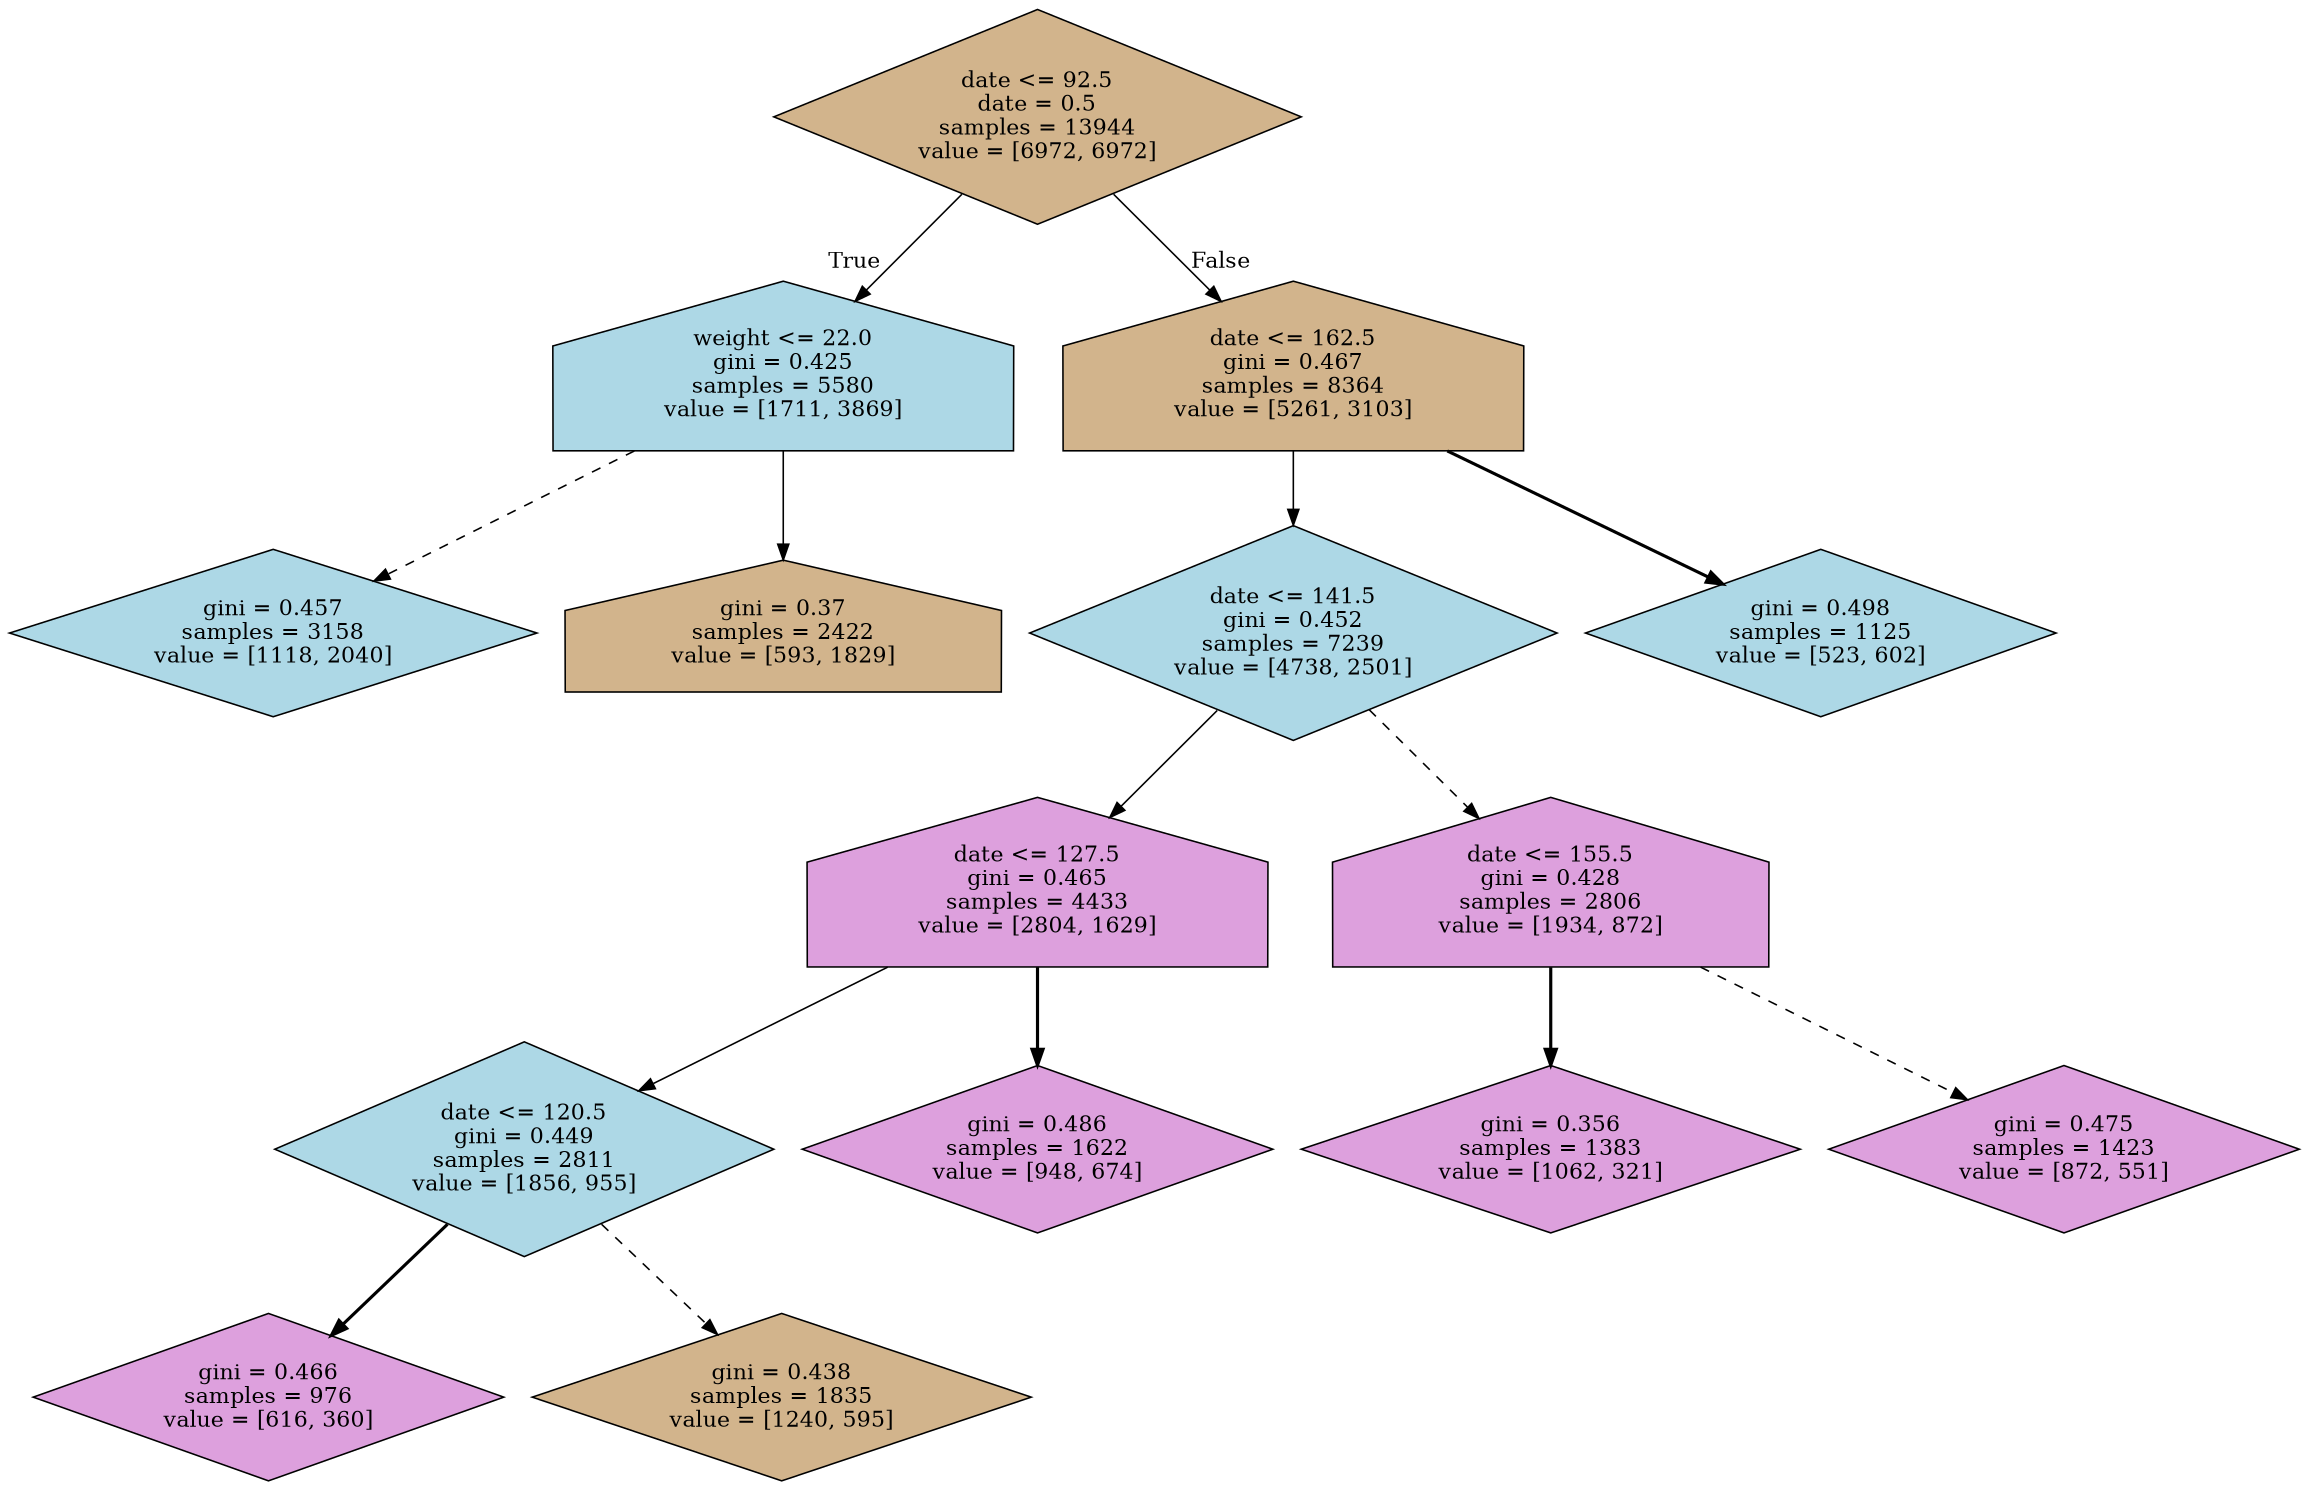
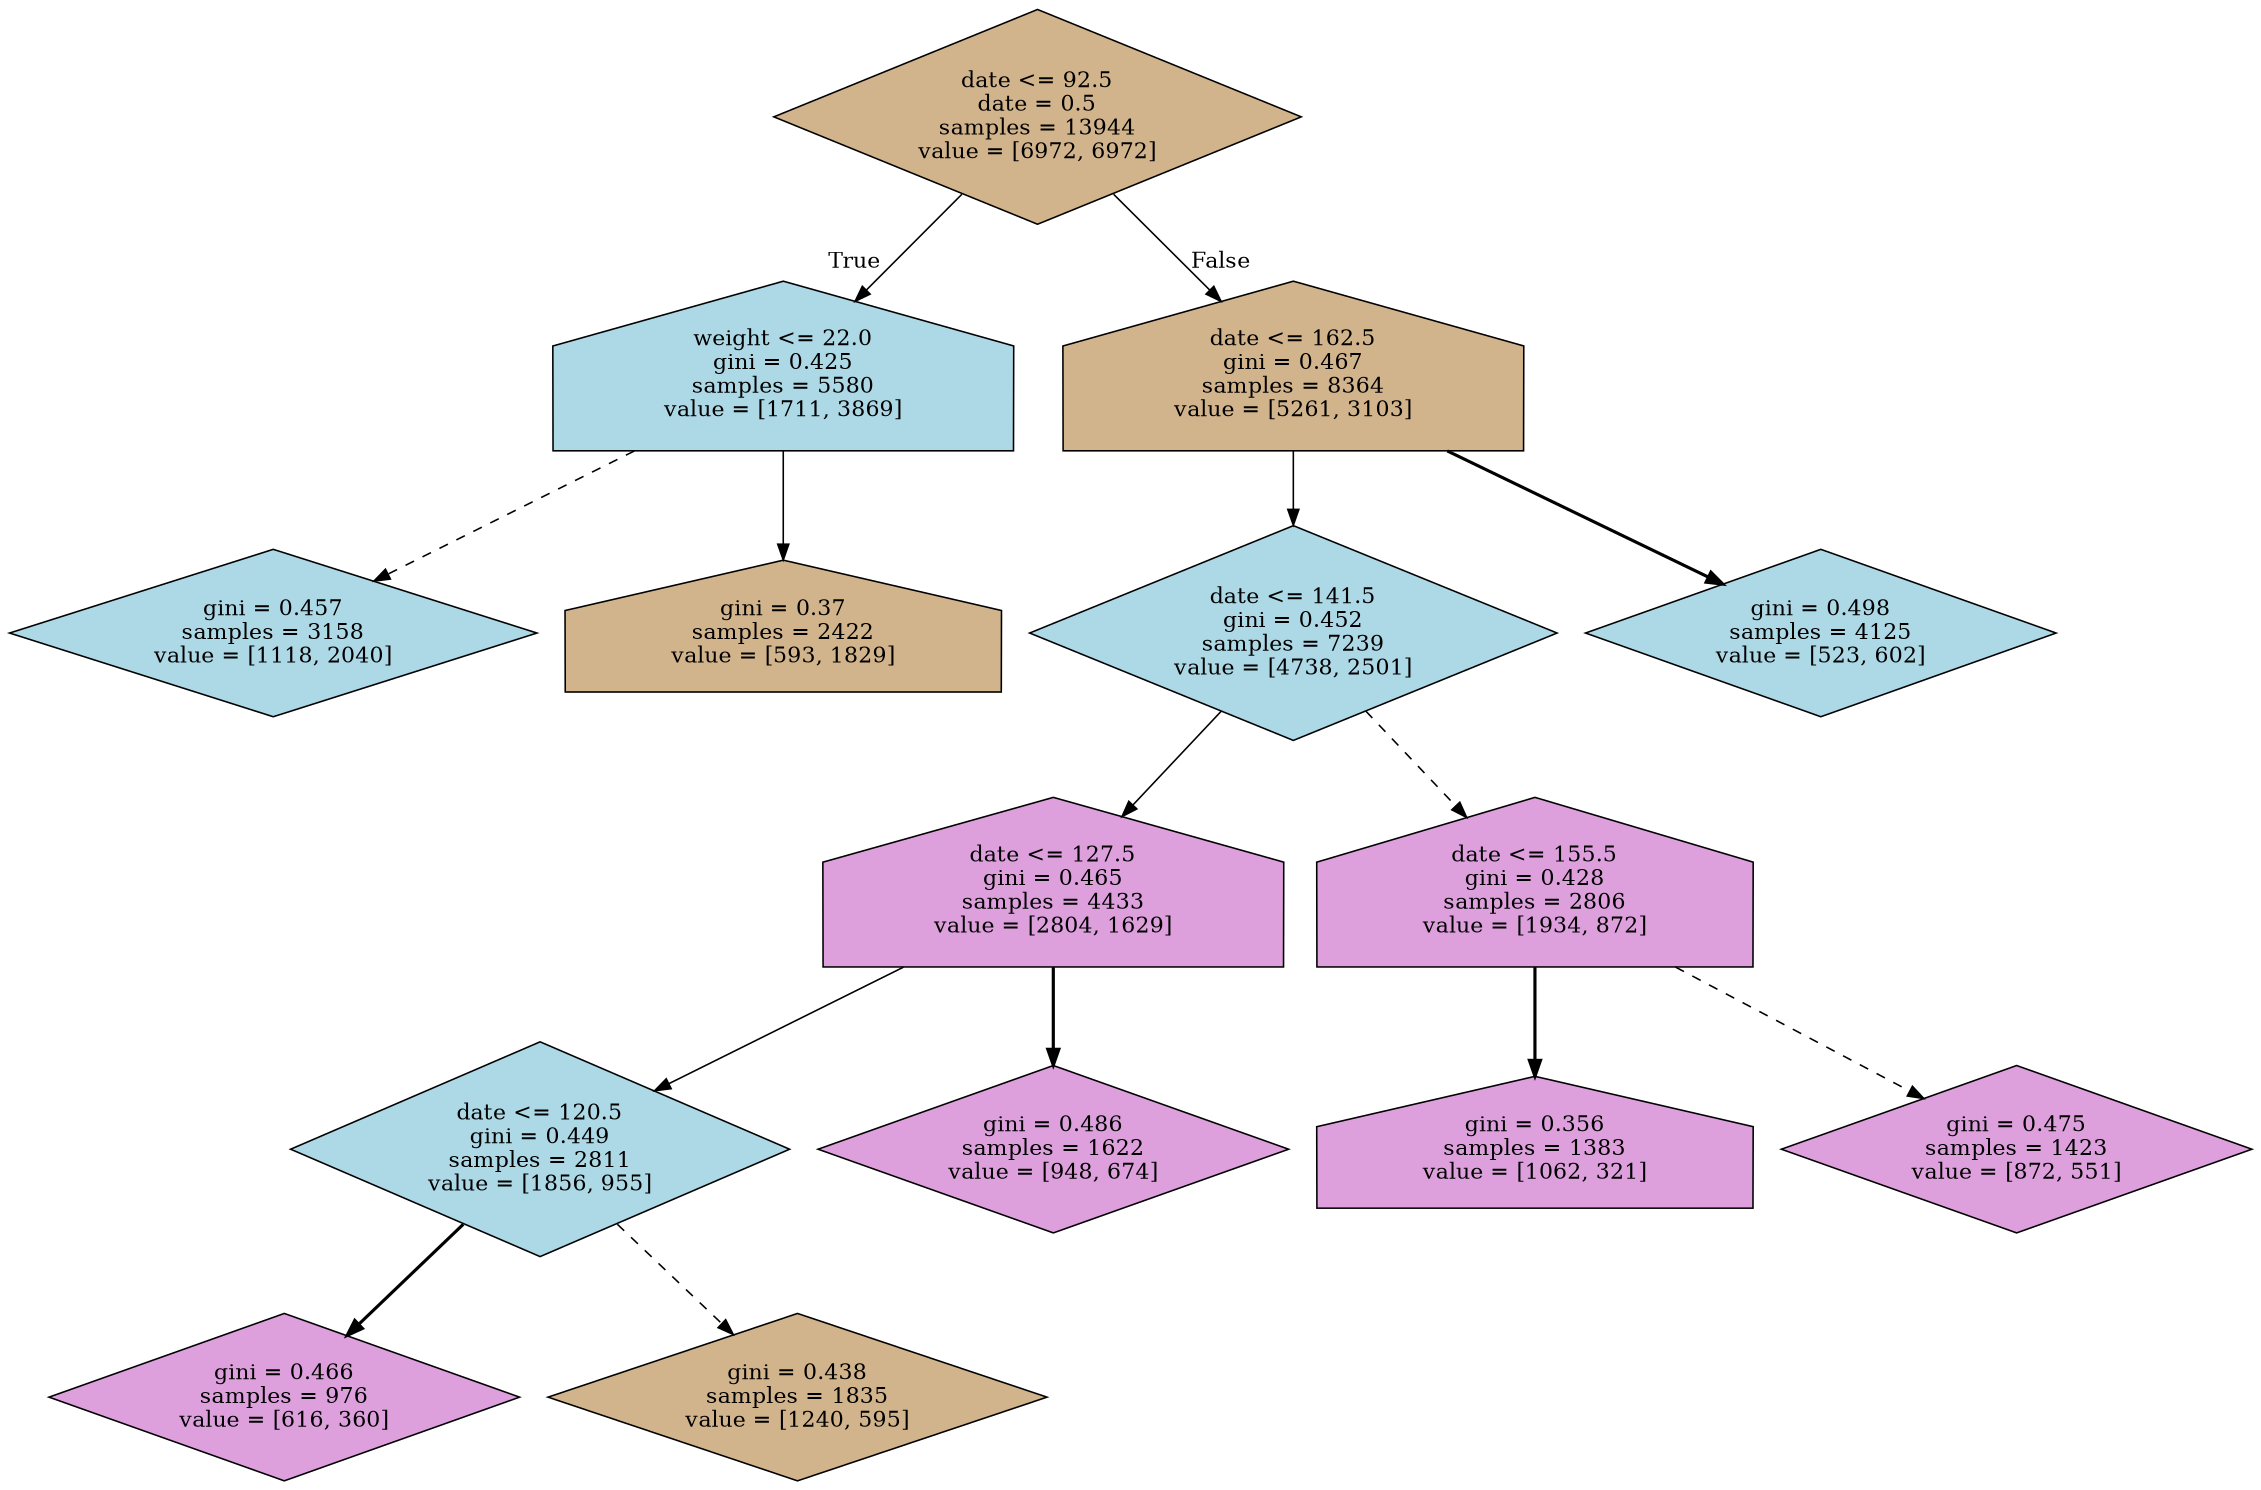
(1821, 633) -> (1821, 633)
(1551, 1149) -> (1535, 1149)
